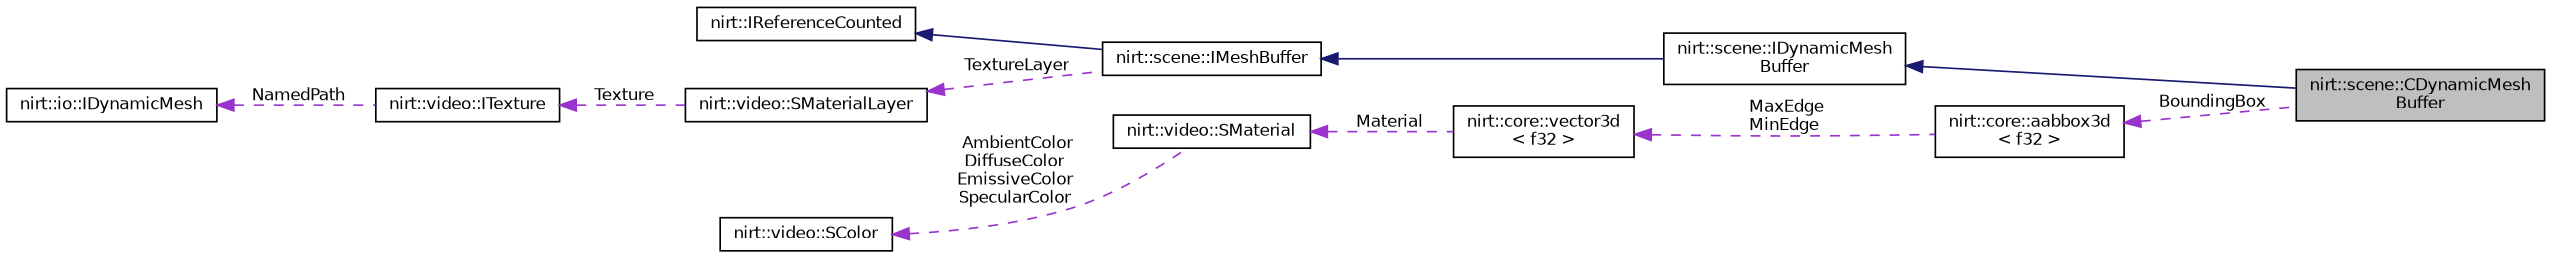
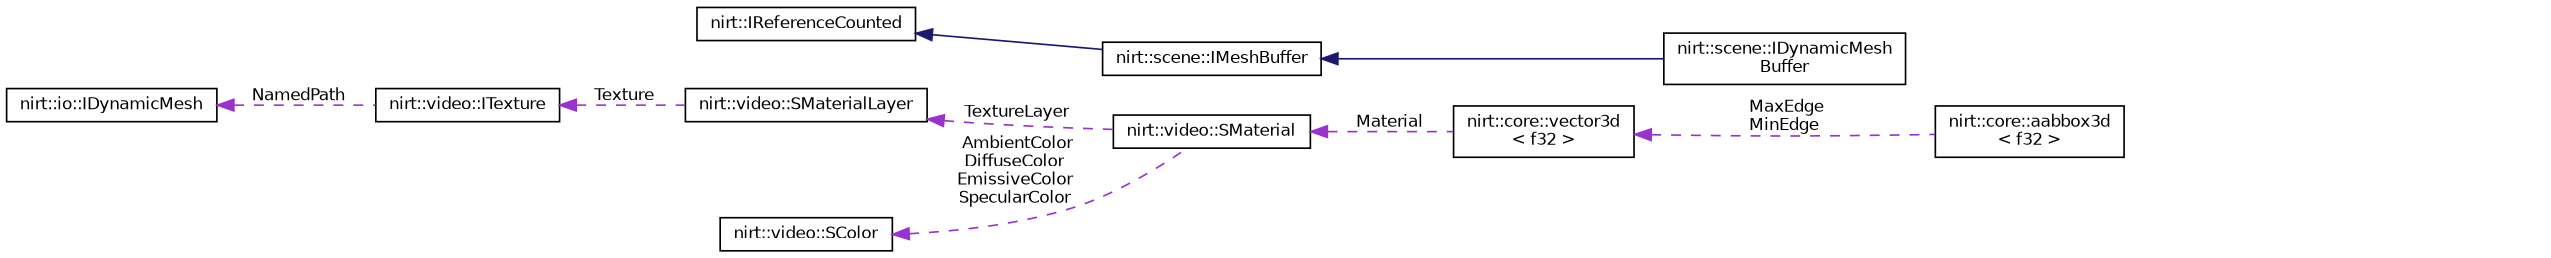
(1023, 80) -> (1029, 126)
(2420, 95) -> none
